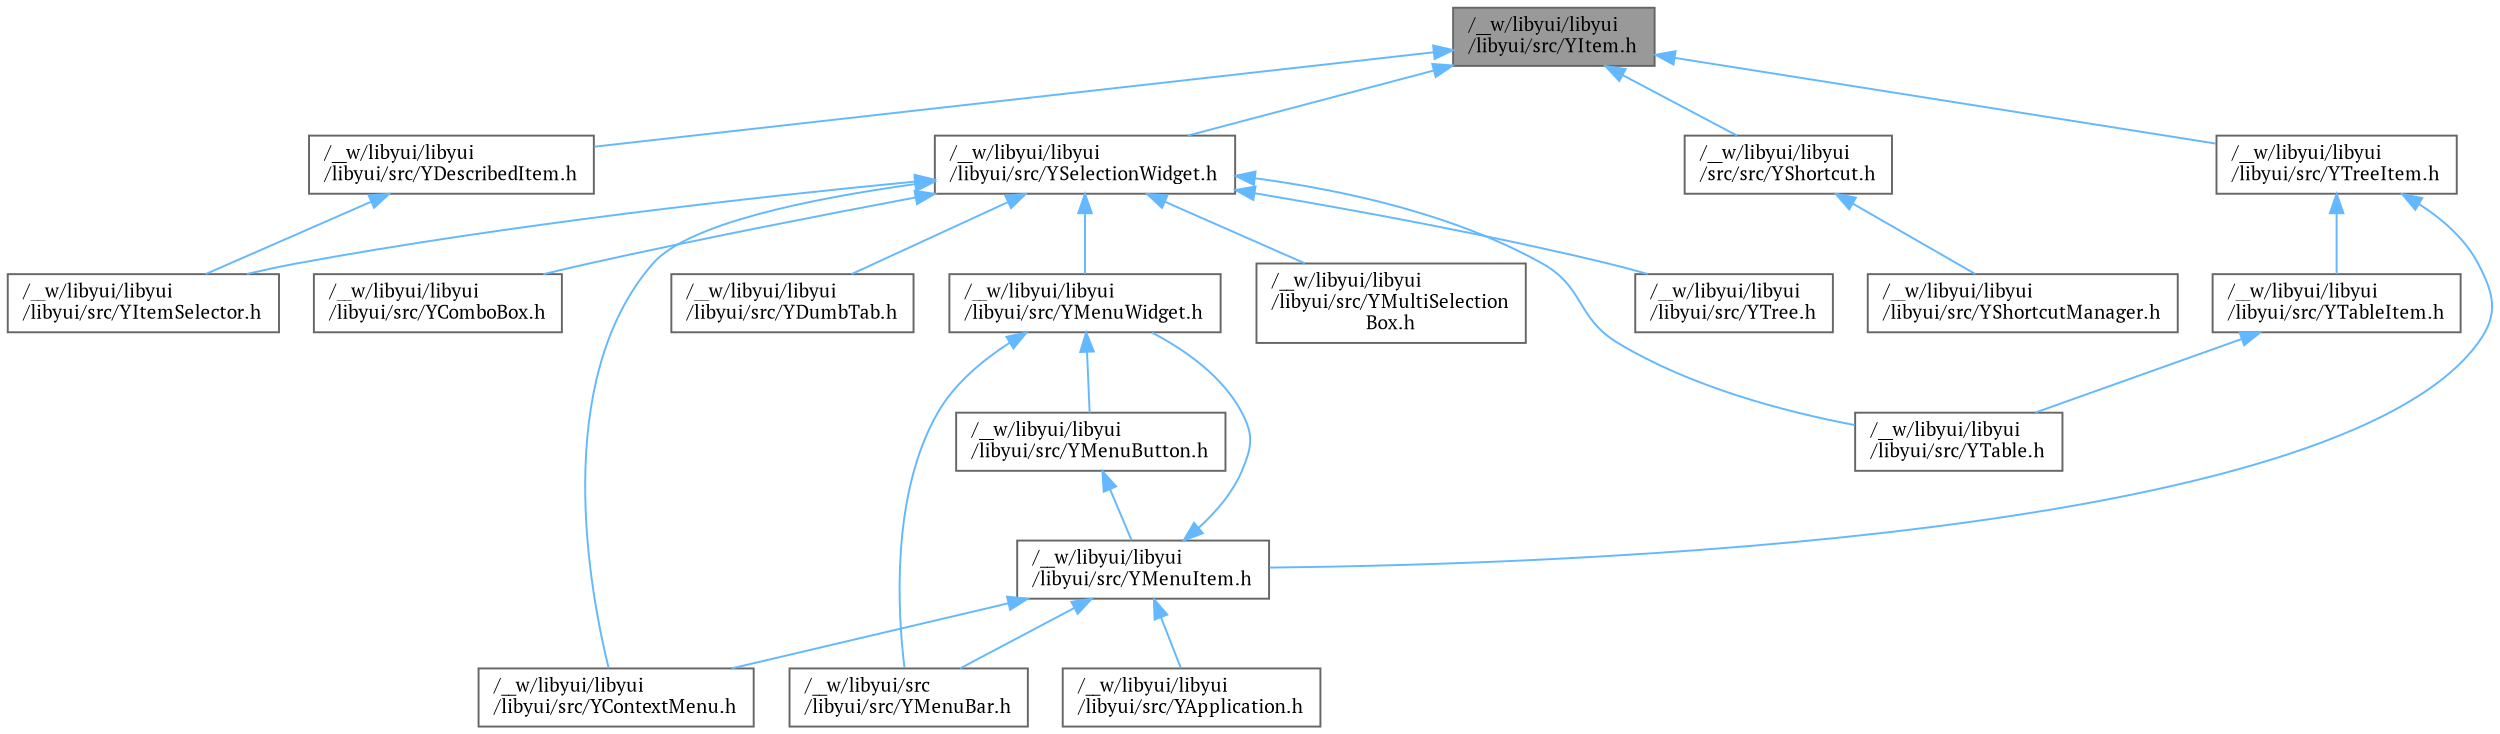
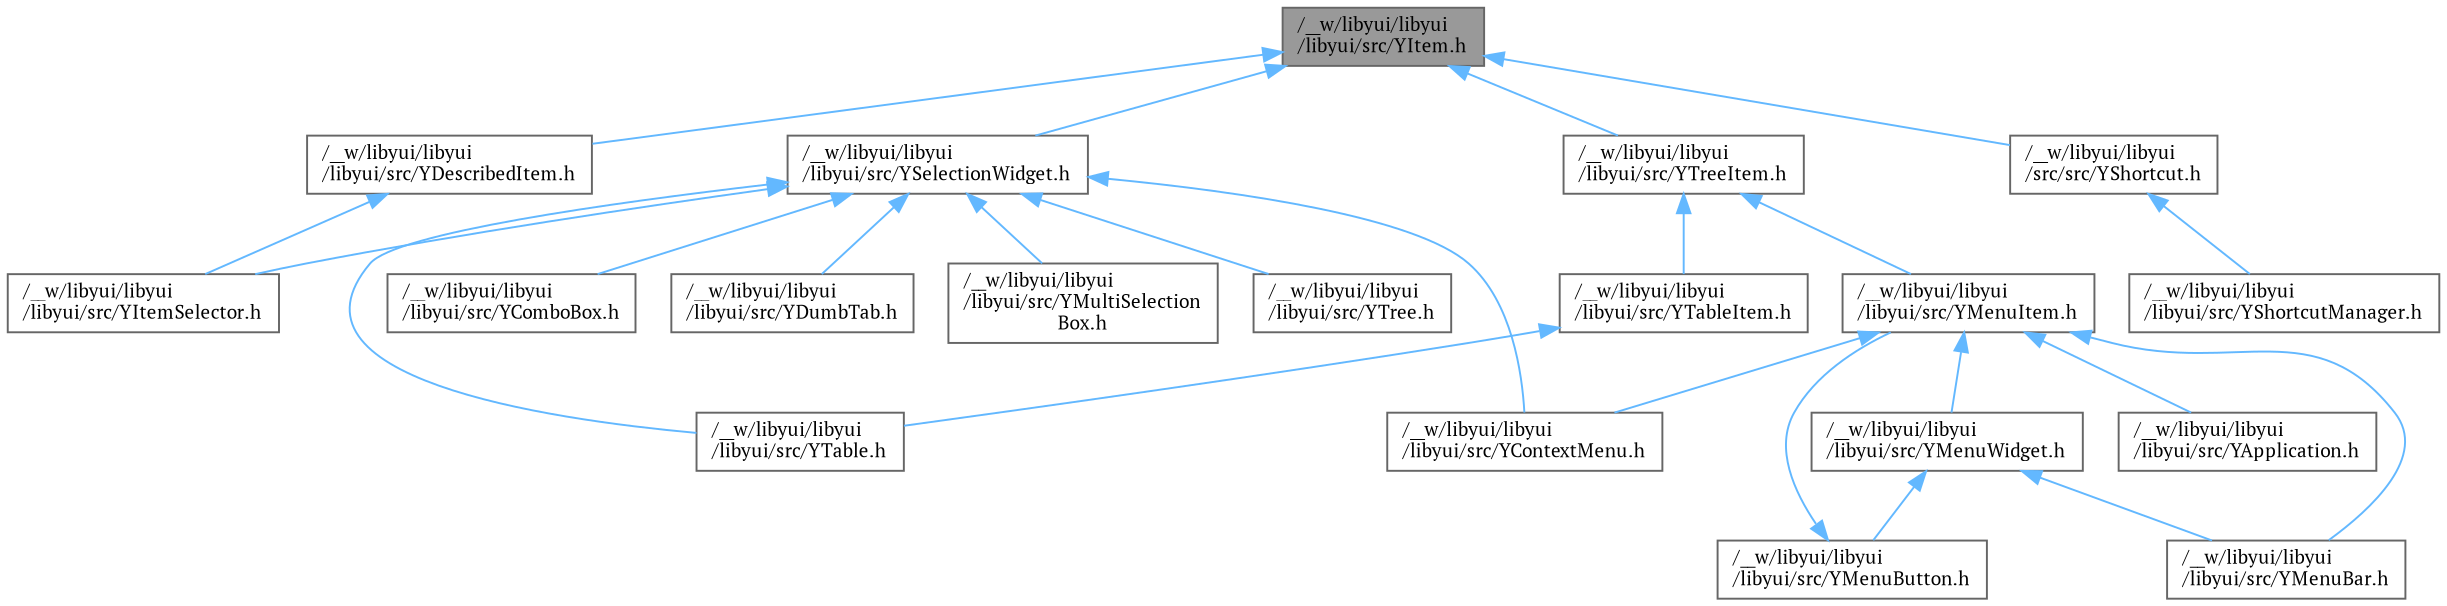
(1085, 244) -> none
(909, 698) -> (2286, 570)
